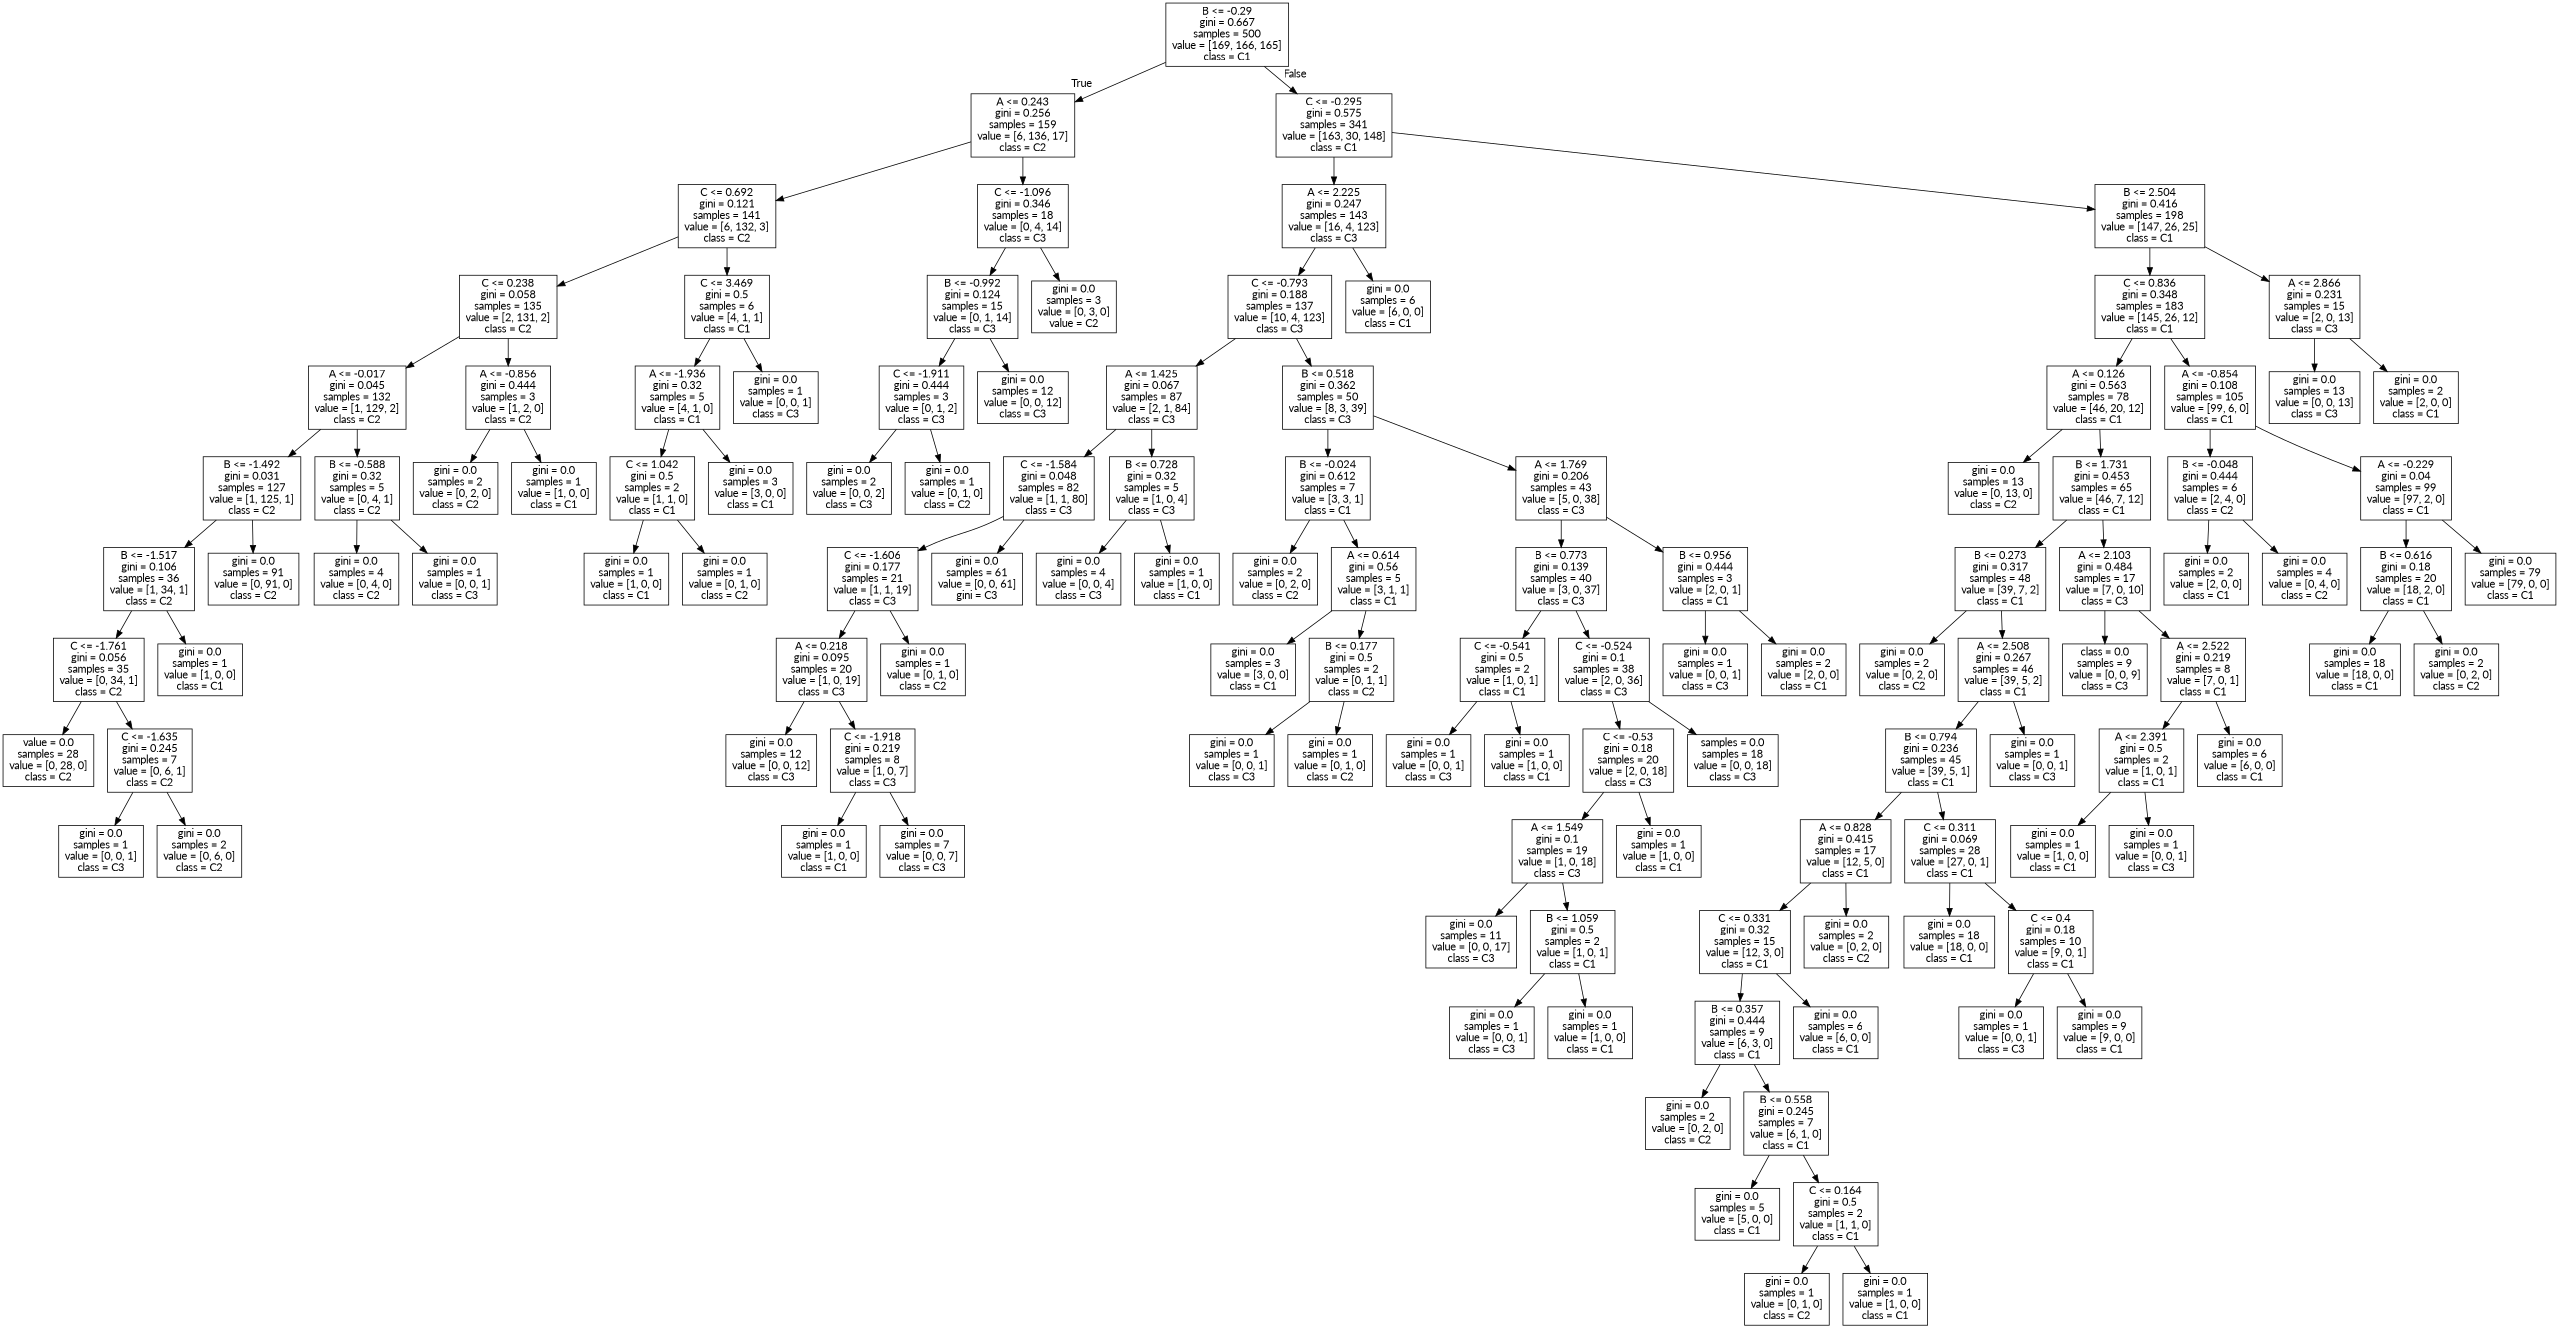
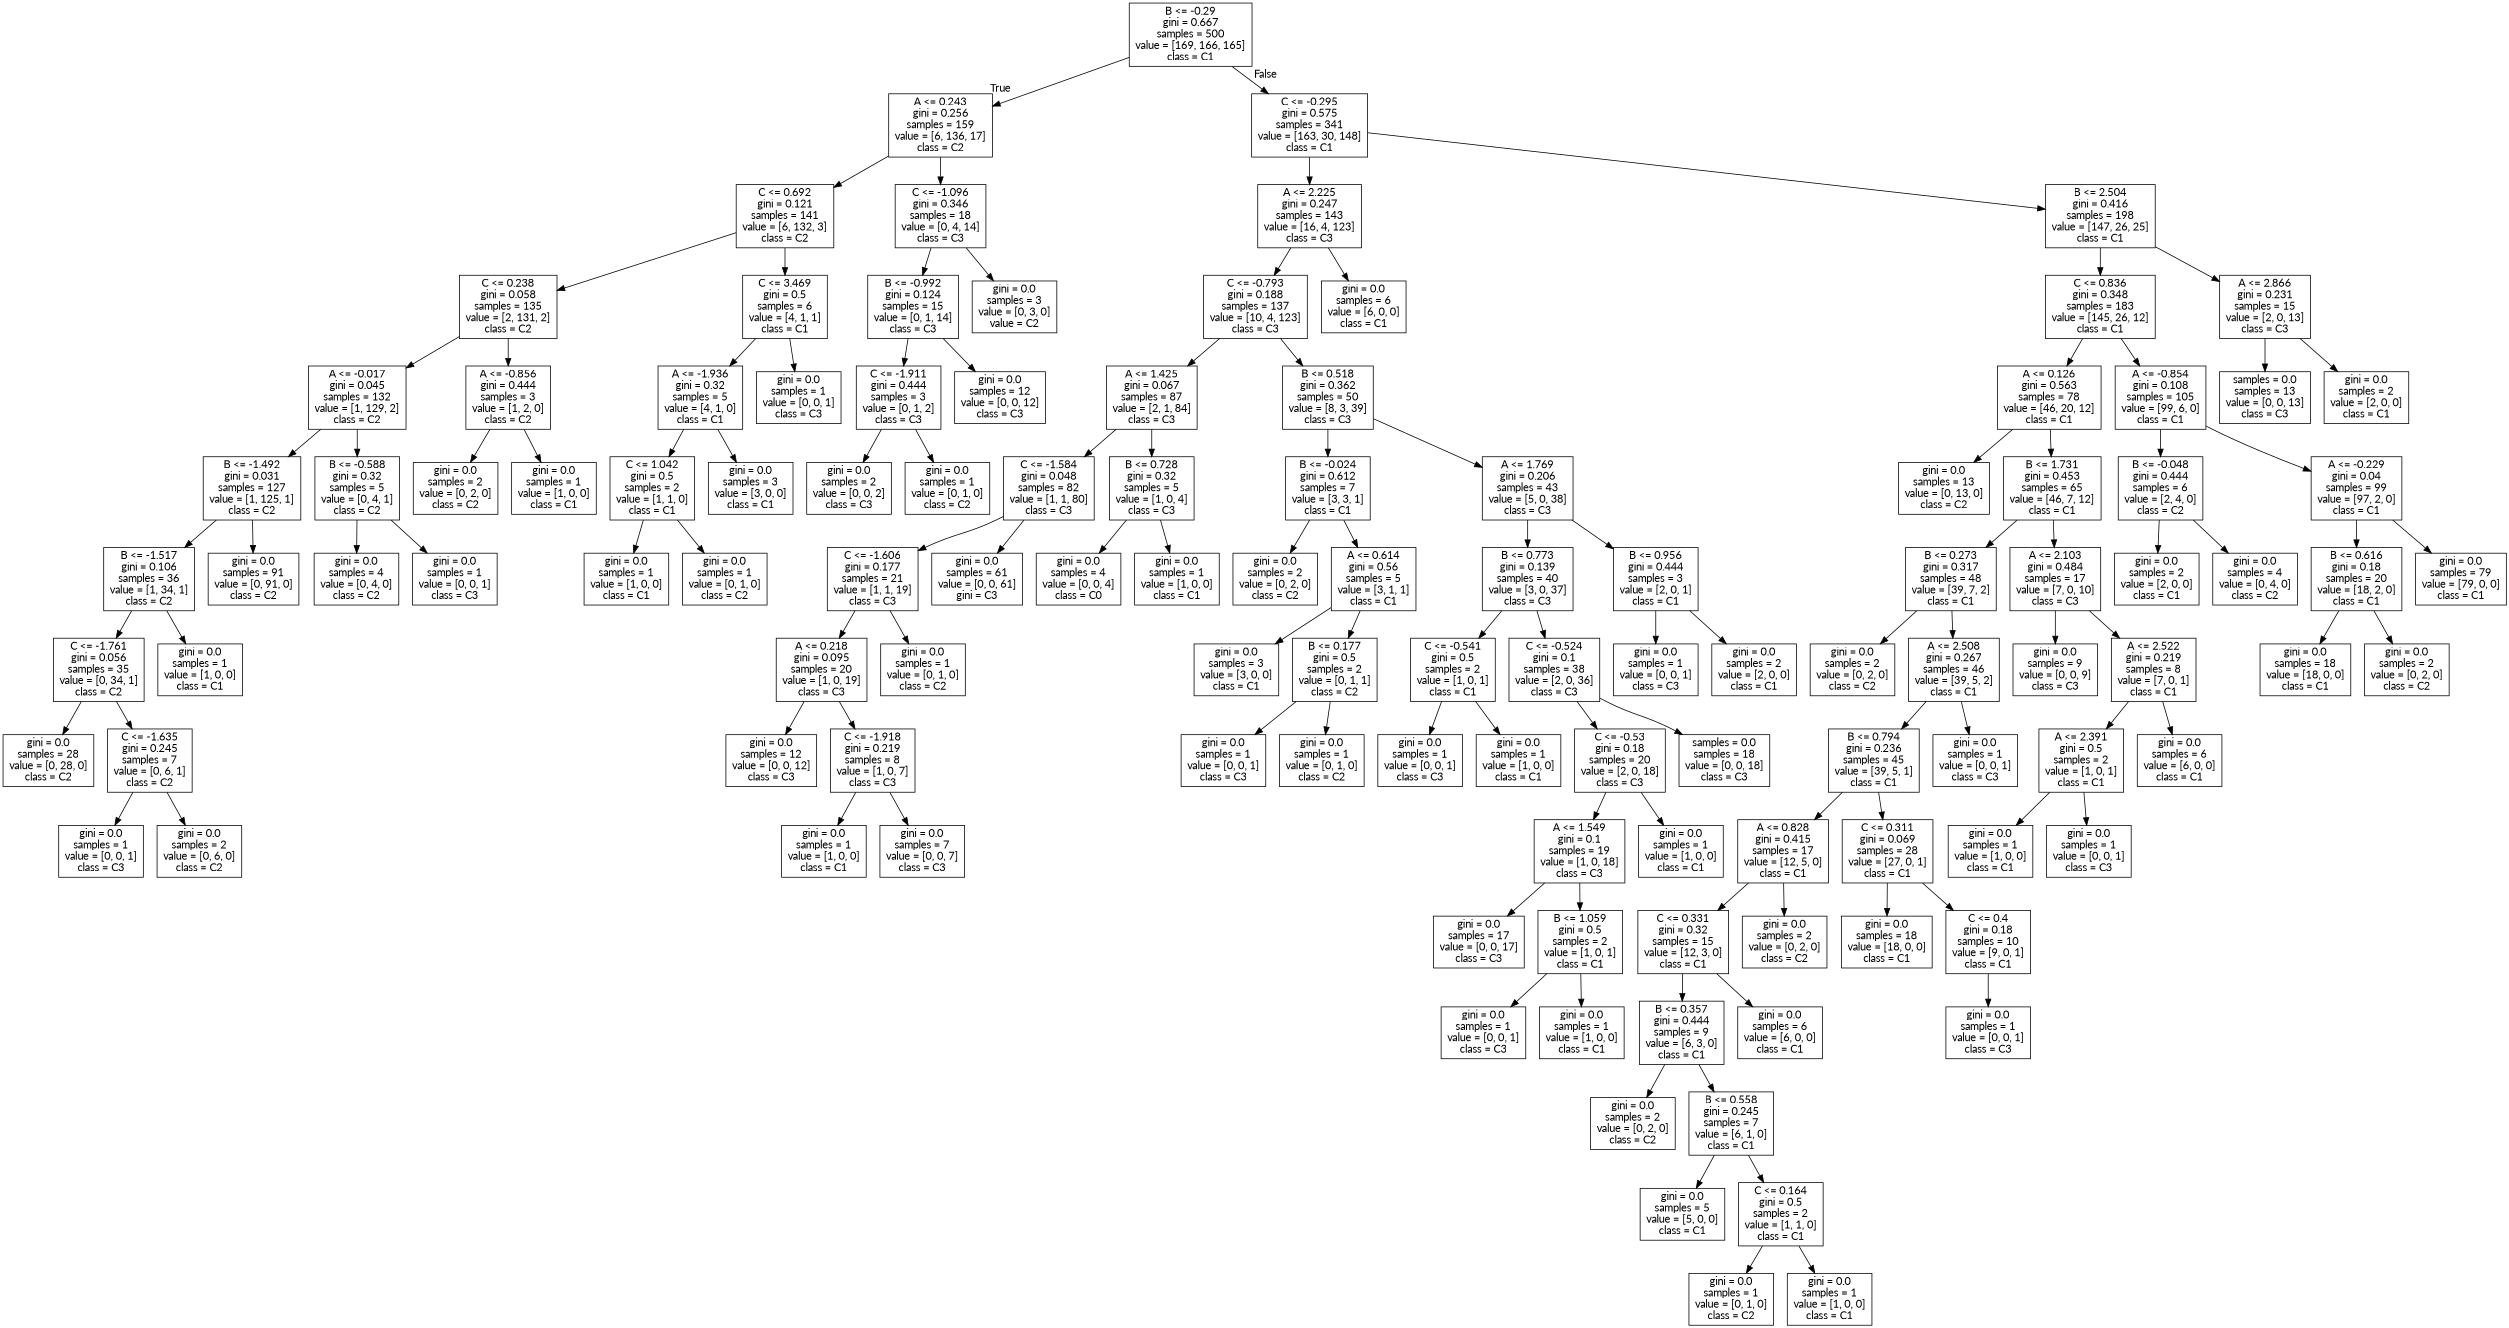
(2315, 398) -> (2265, 398)
(1079, 579) -> (1079, 579)
(2105, 670) -> (2055, 670)
(48, 761) -> (48, 761)
(1471, 942) -> (1479, 942)
(2100, 1033) -> none
